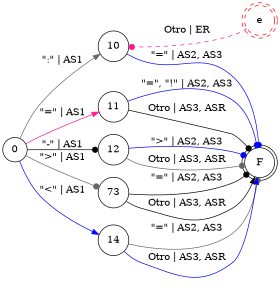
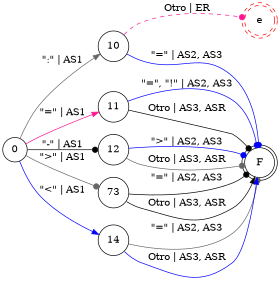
(192, 44) -> (179, 14)
